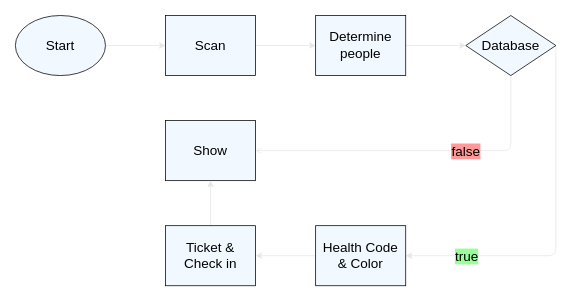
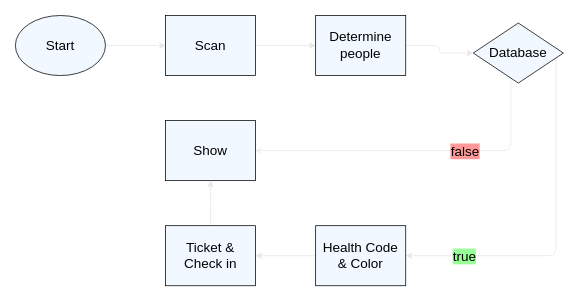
(510, 45) -> (518, 53)
